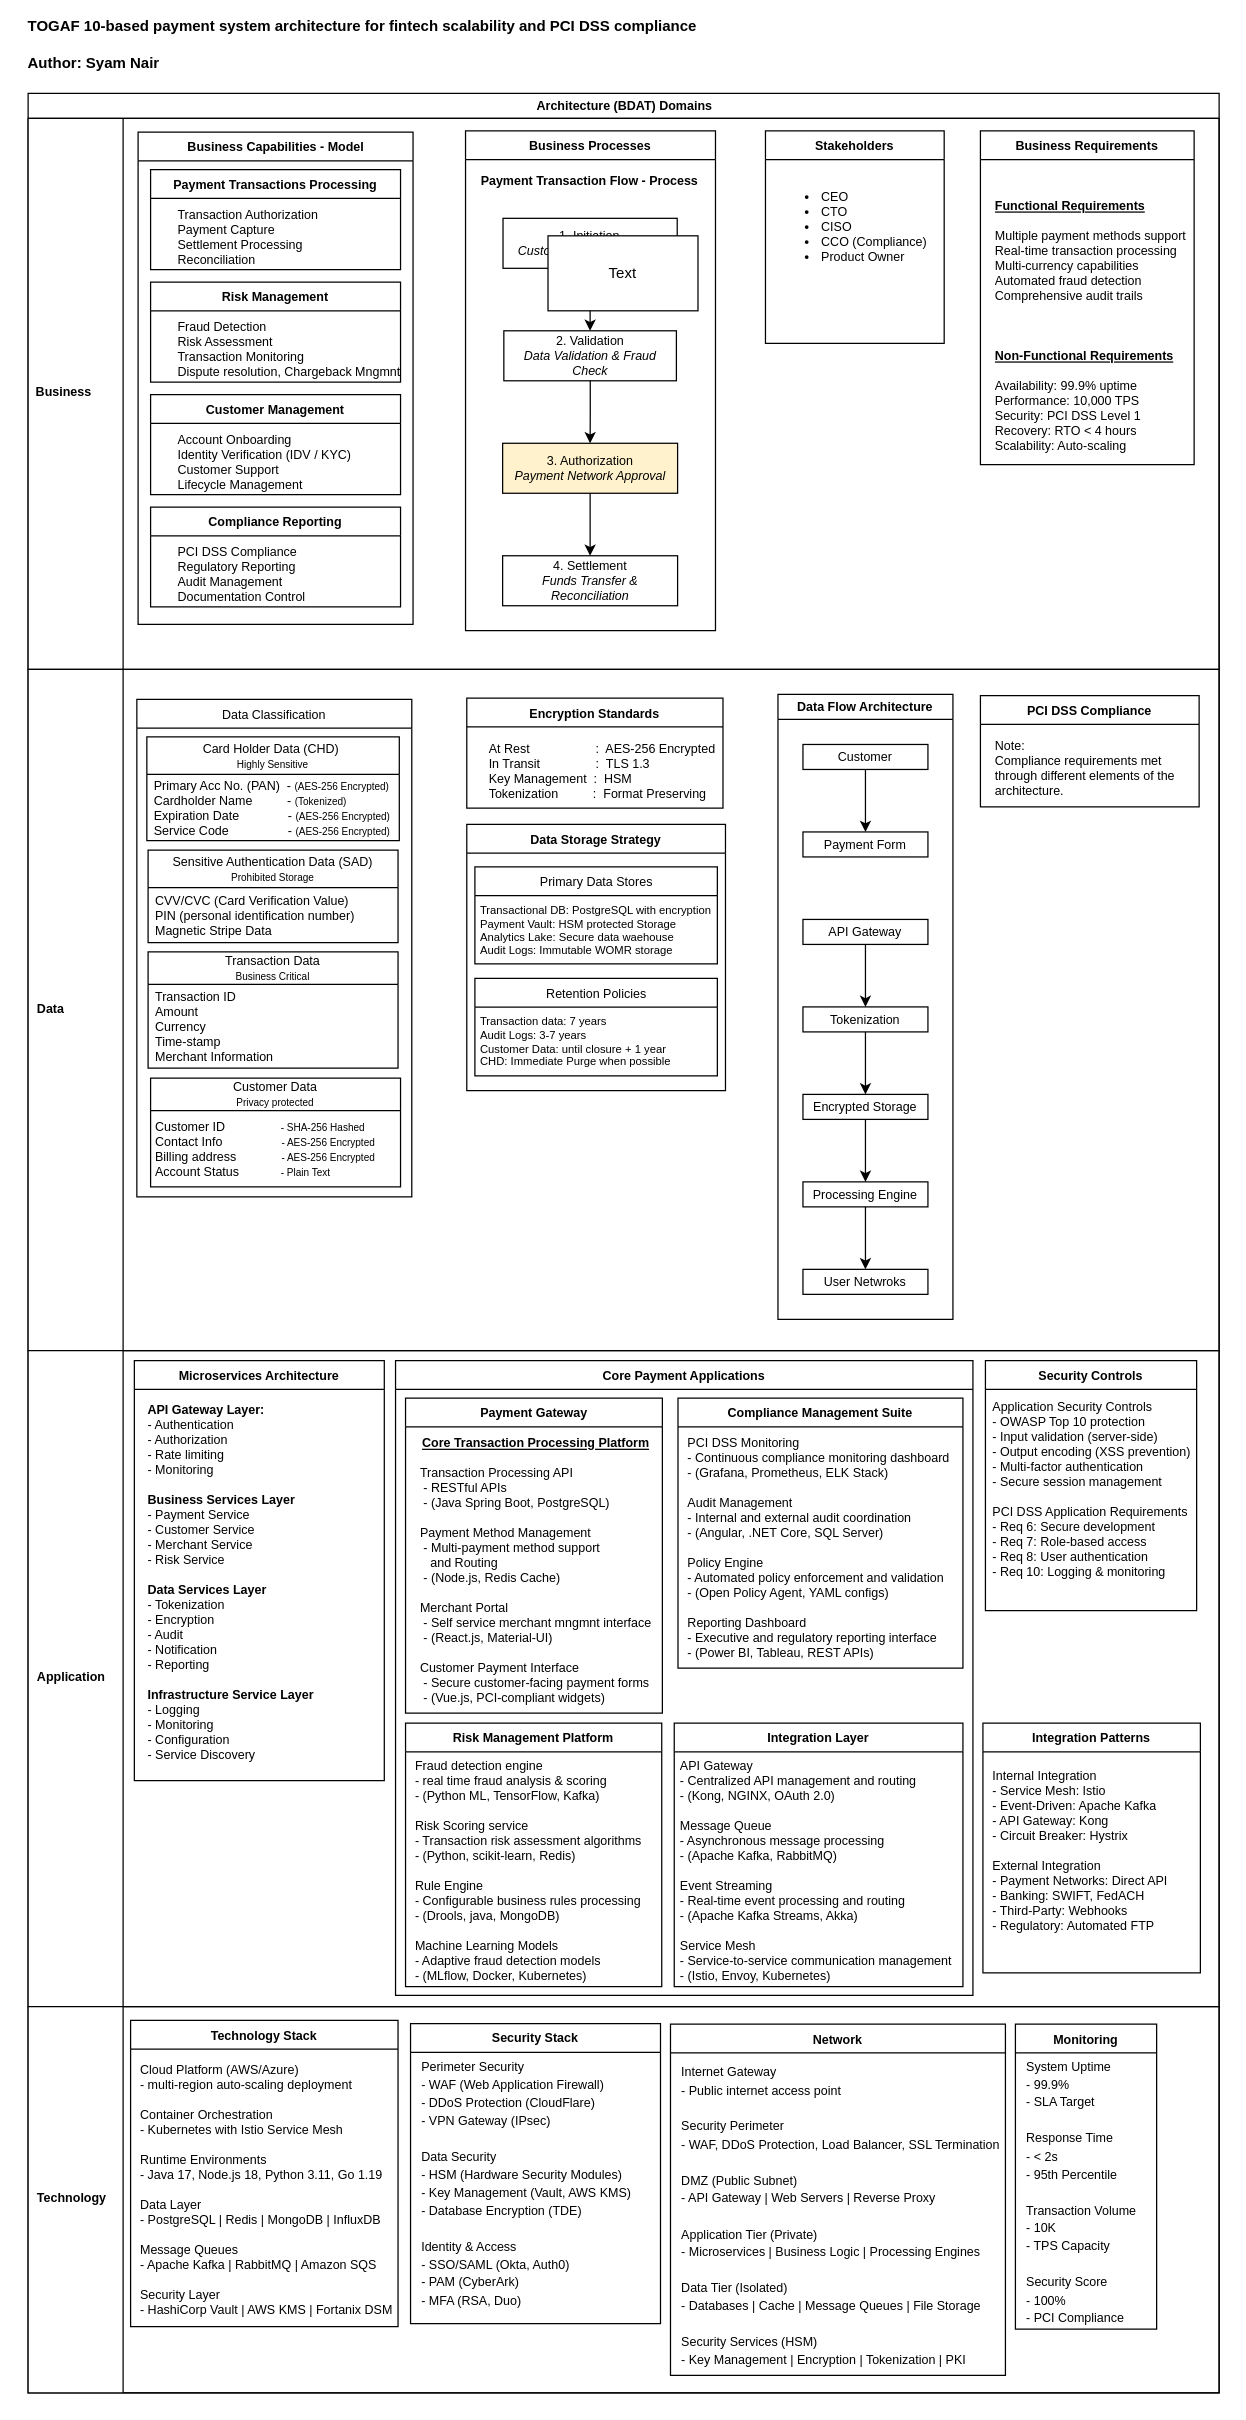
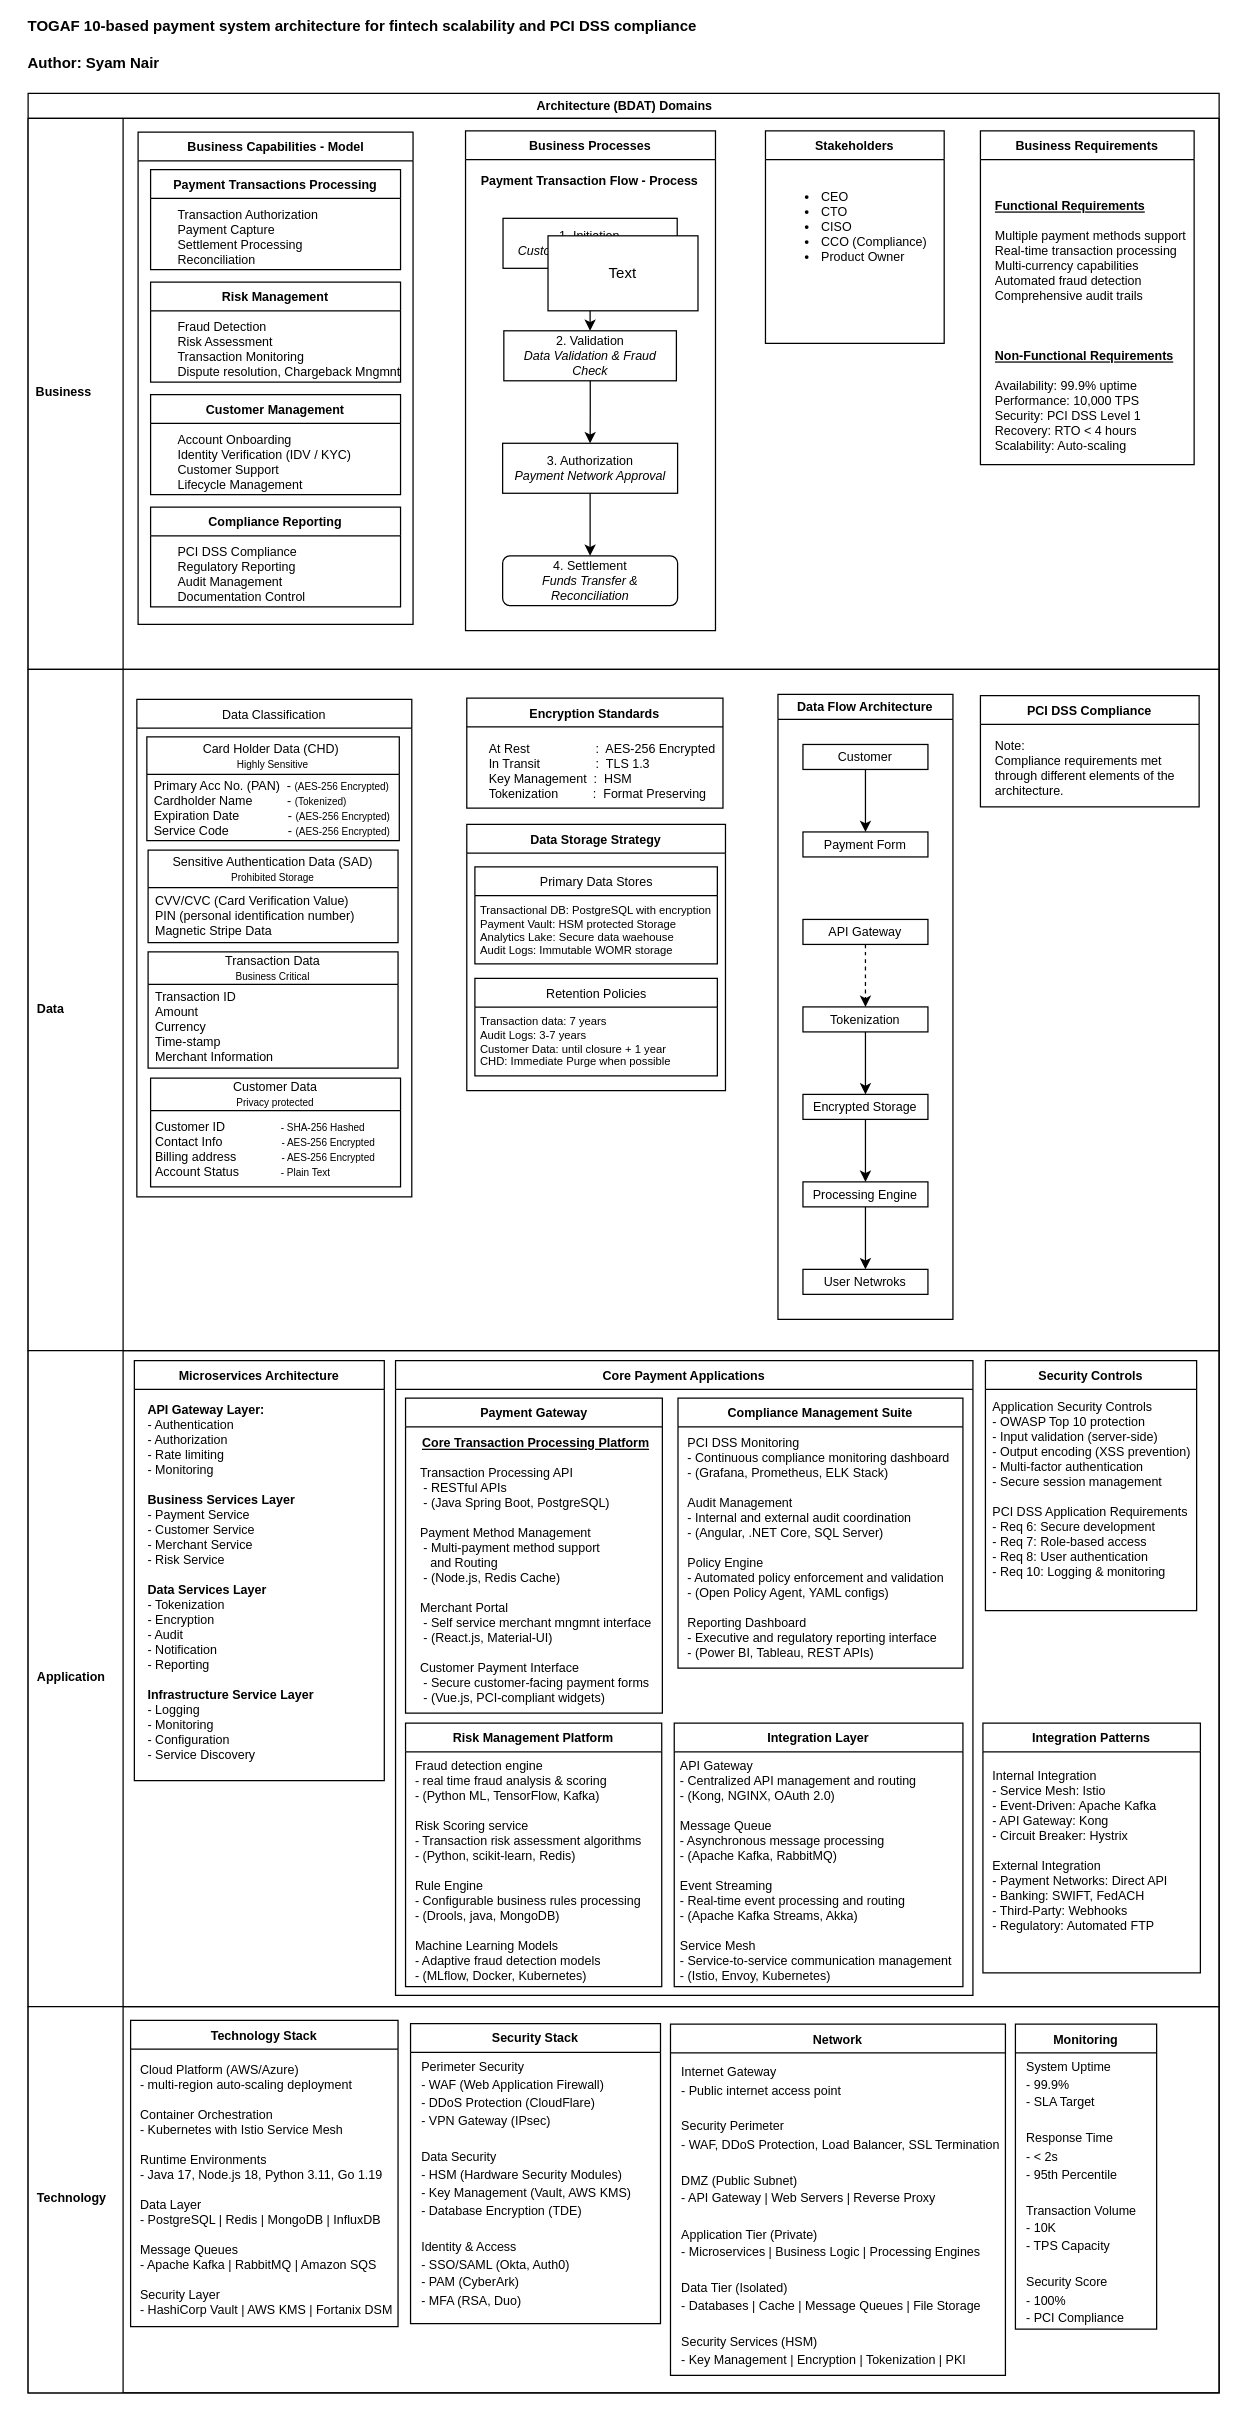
(590, 468) -> (590, 468)
(590, 581) -> (590, 581)
(866, 973) -> (866, 973)
